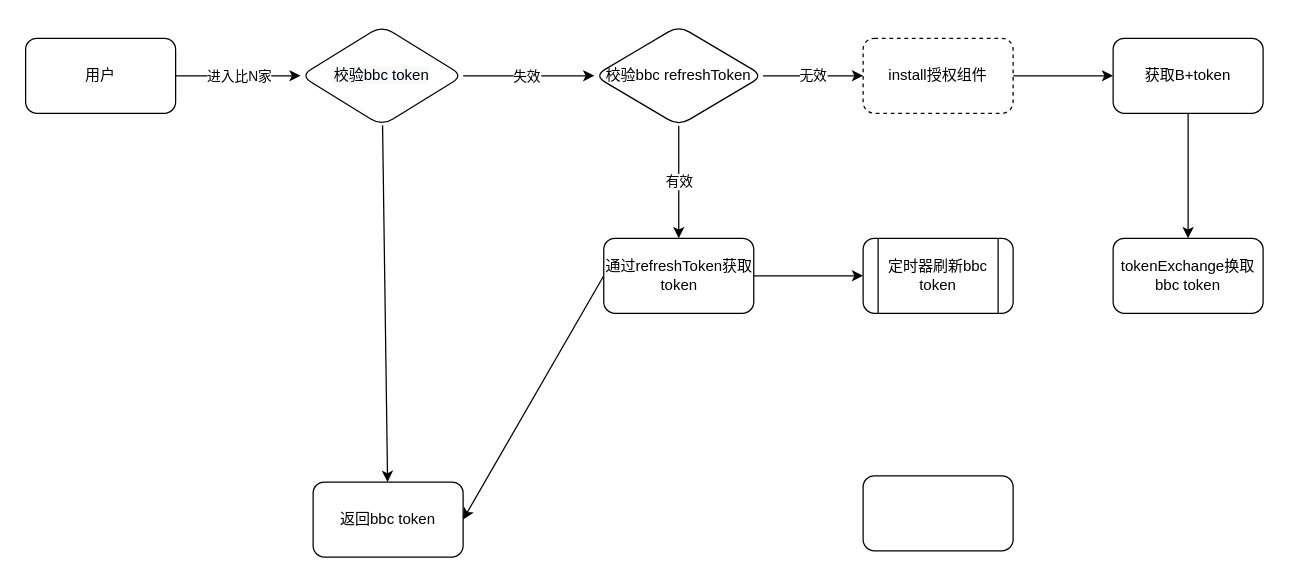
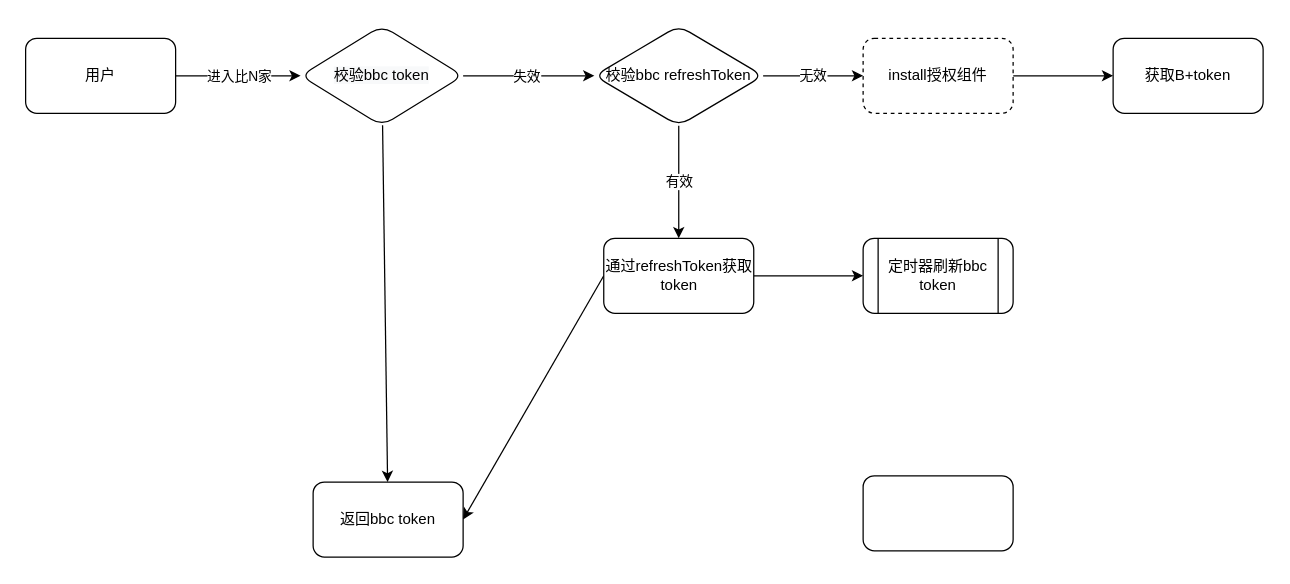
(1188, 171) -> none
(1188, 276) -> none
